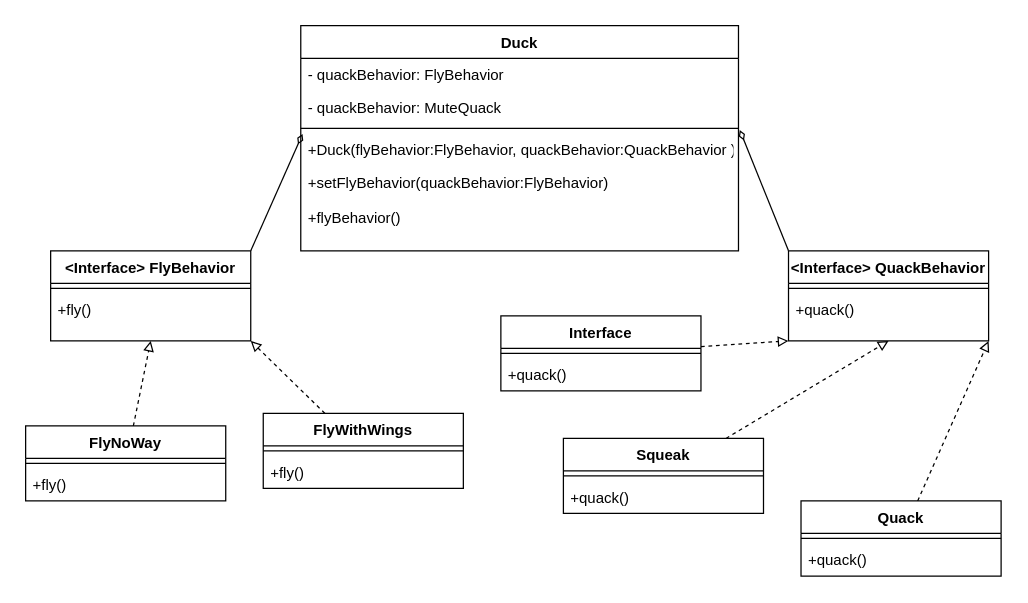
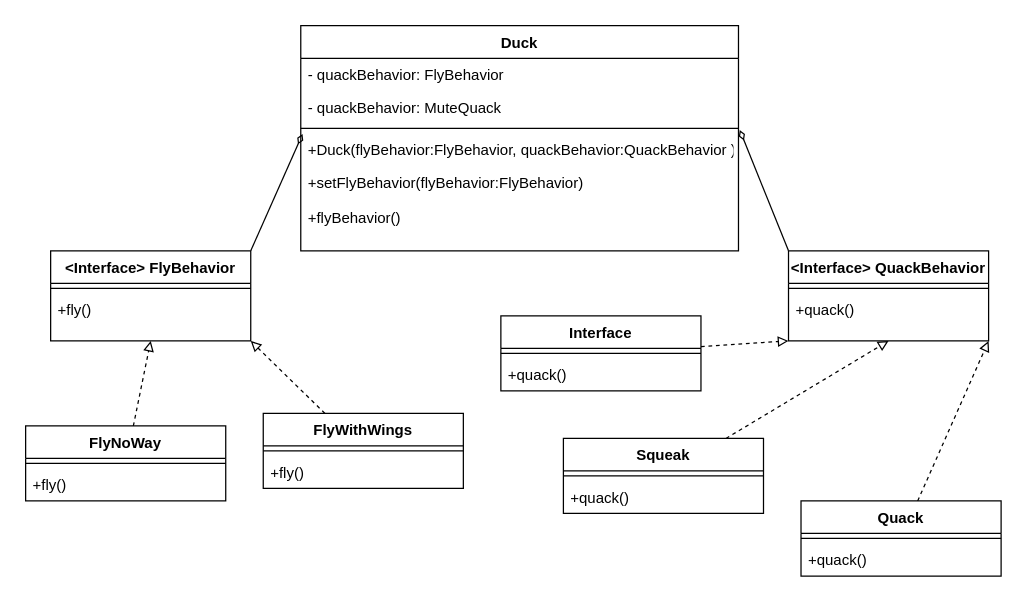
(472, 183) -> (462, 183)
